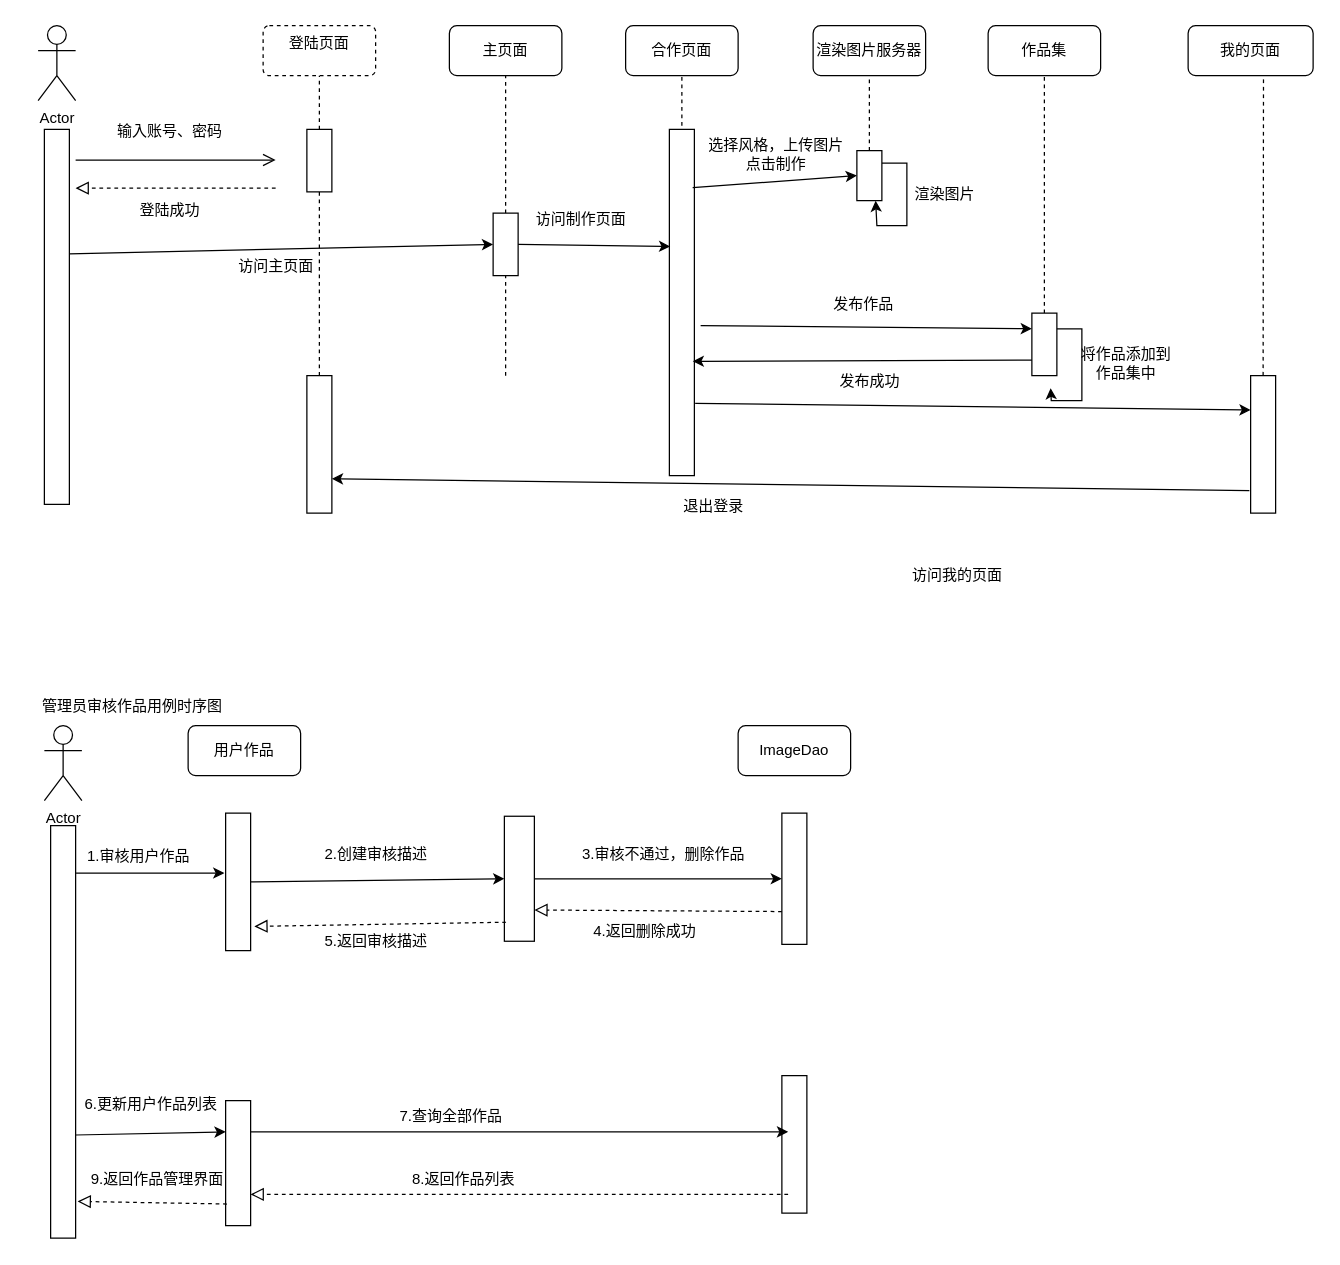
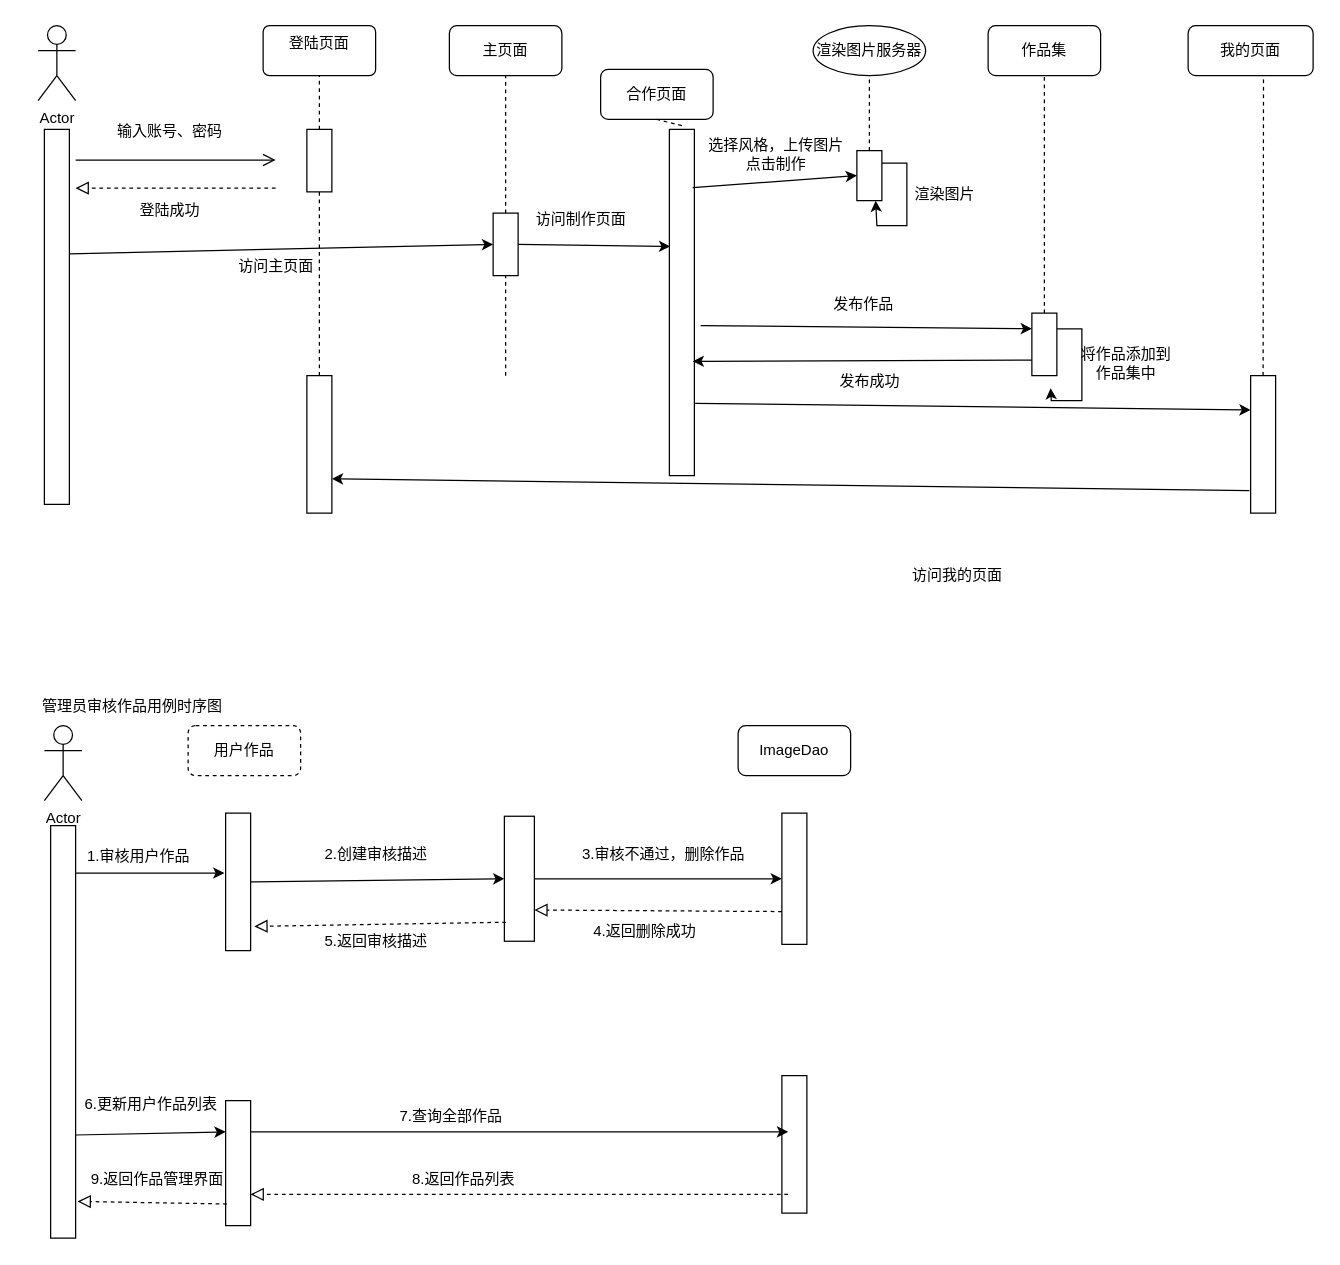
(319, 51) -> (319, 51)
(682, 51) -> (657, 94)
(869, 51) -> (869, 51)
(713, 507) -> none
(244, 751) -> (244, 751)
